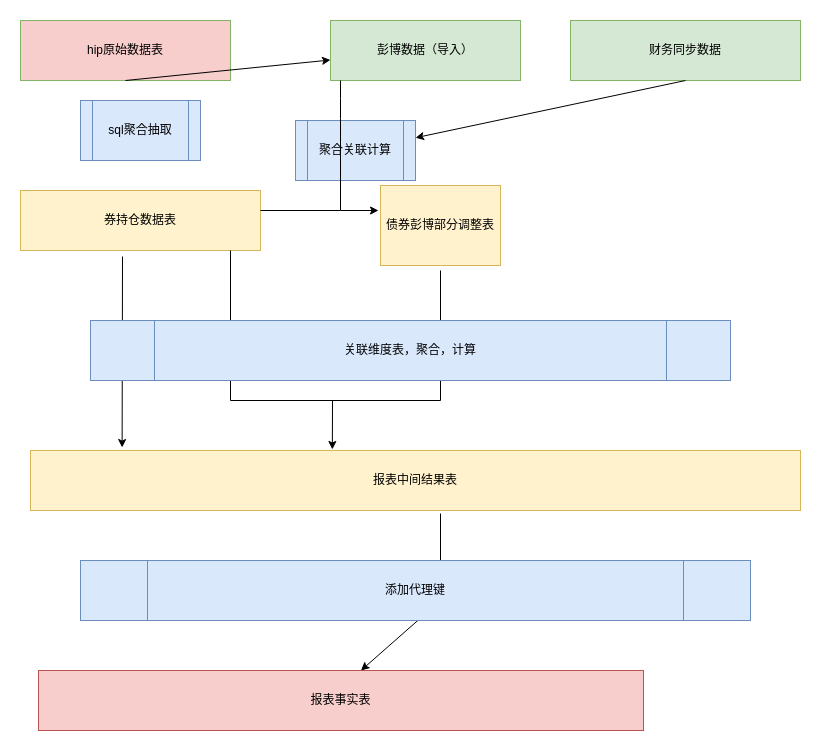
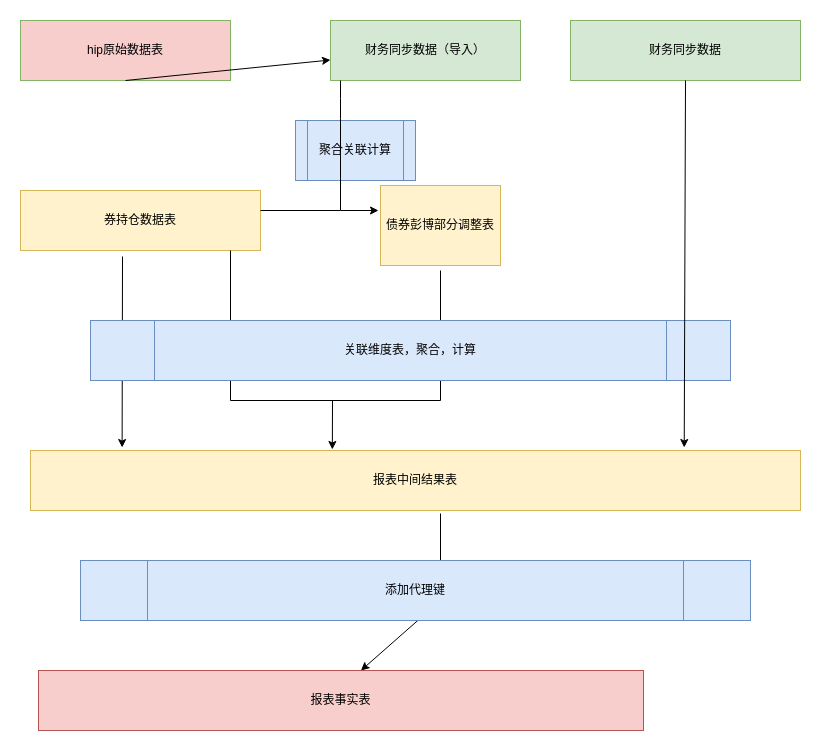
(426, 51) -> (426, 51)
(554, 108) -> (685, 261)
(141, 131) -> none
